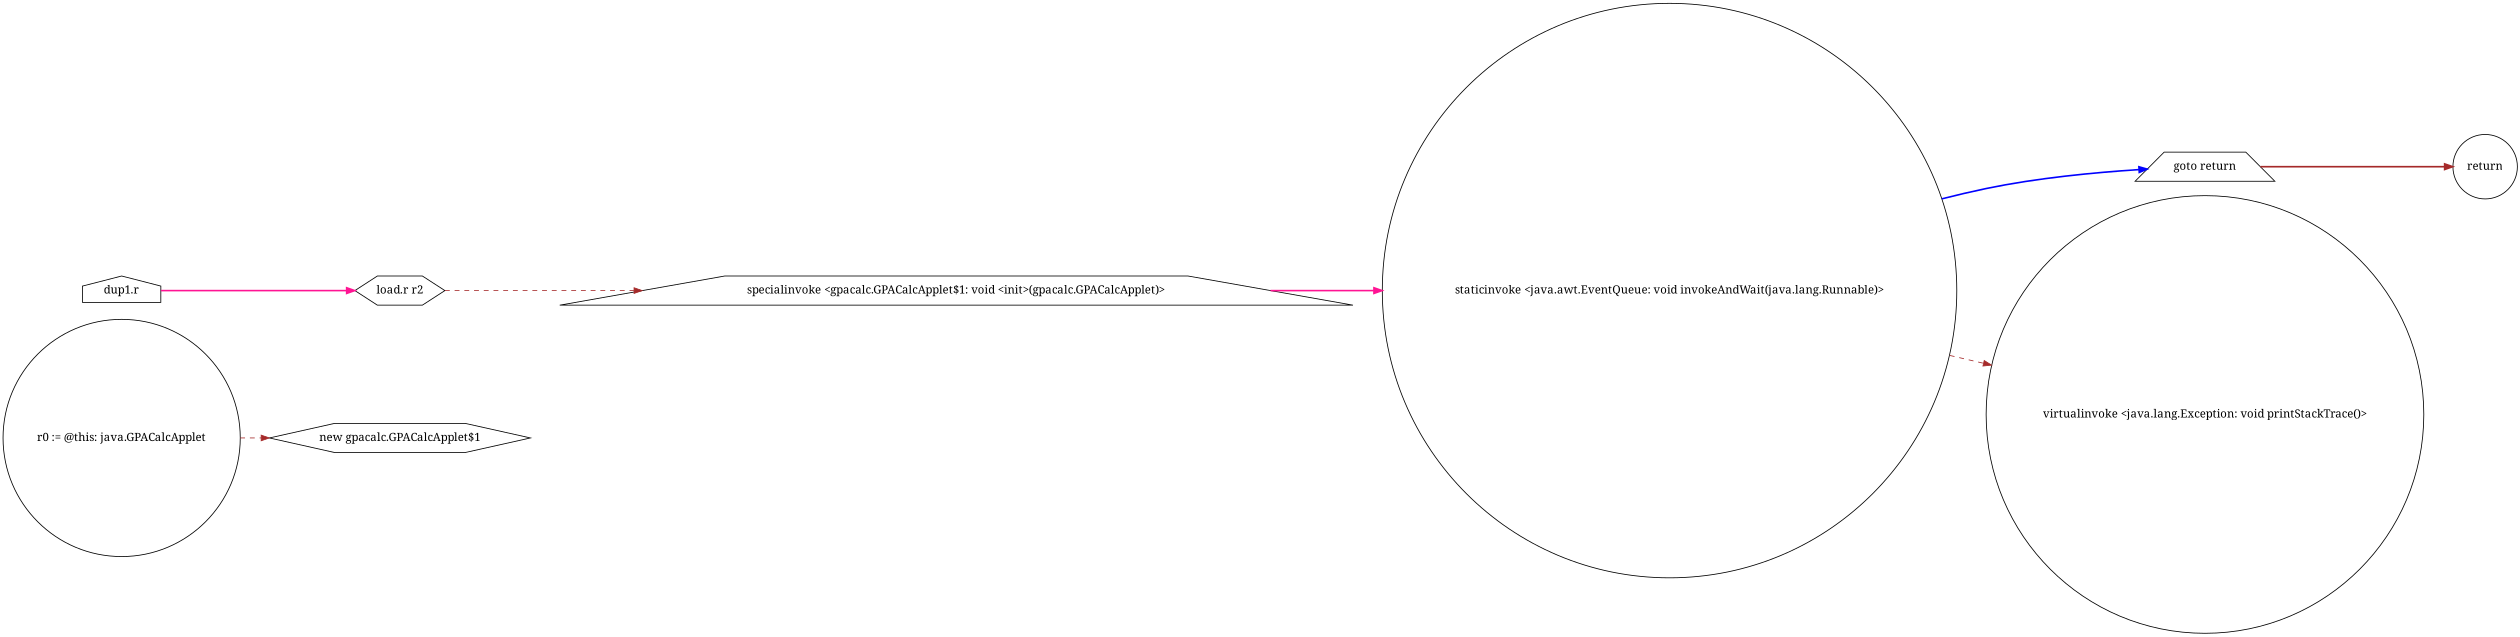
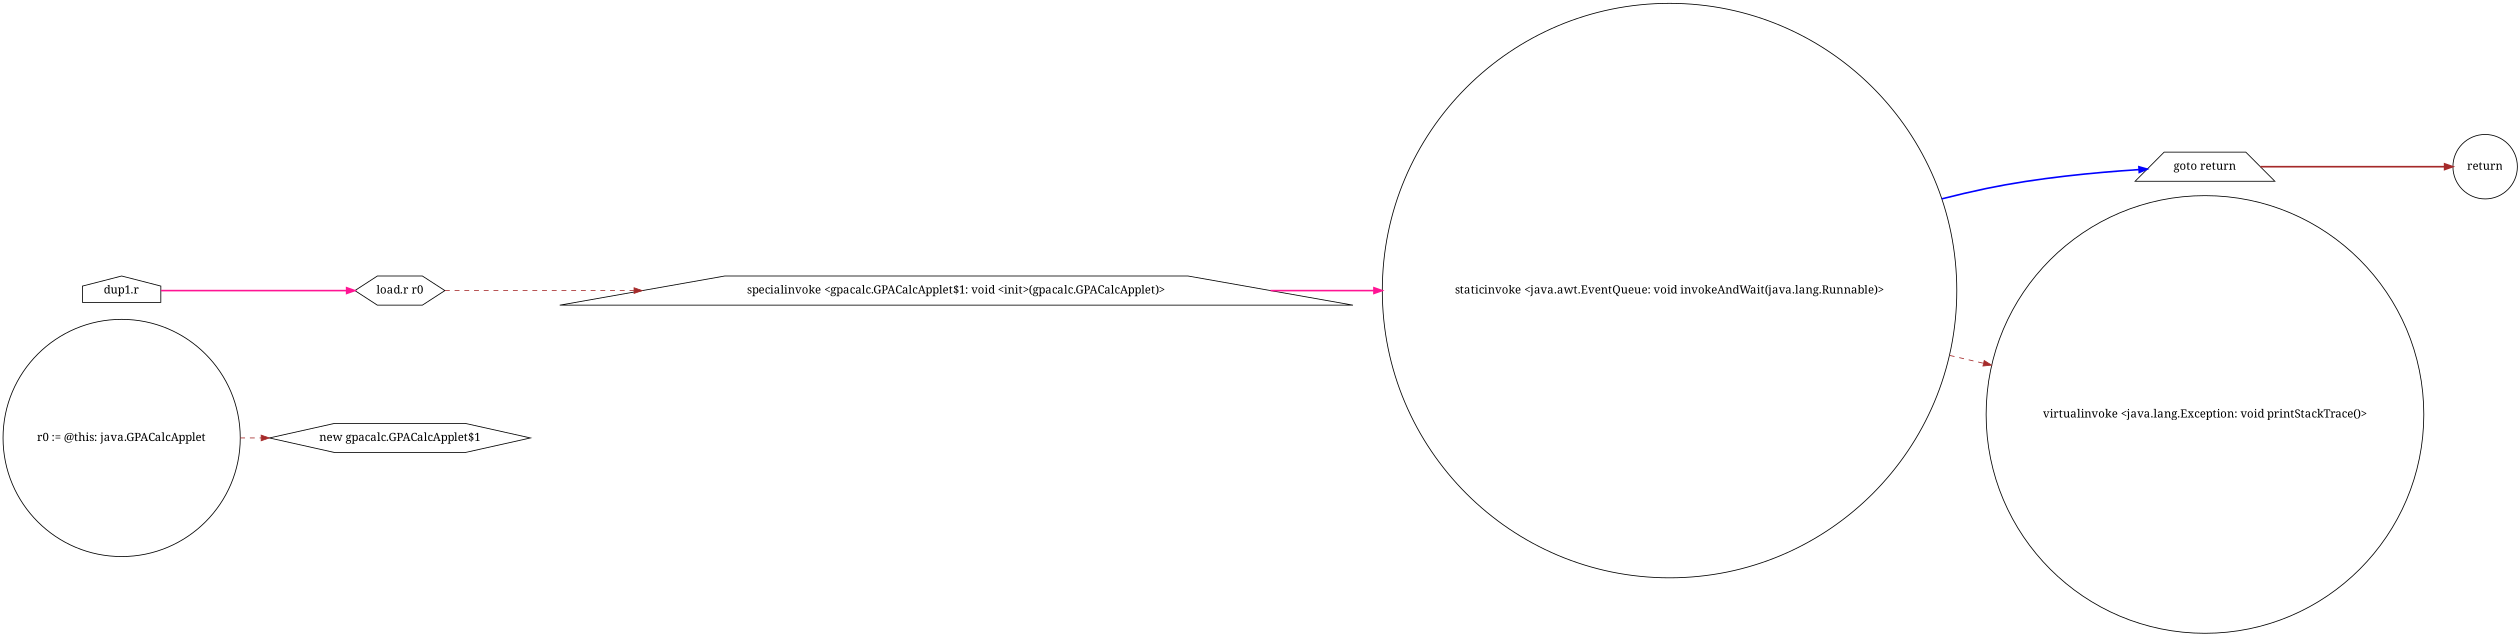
(400, 291) -> (400, 291)
